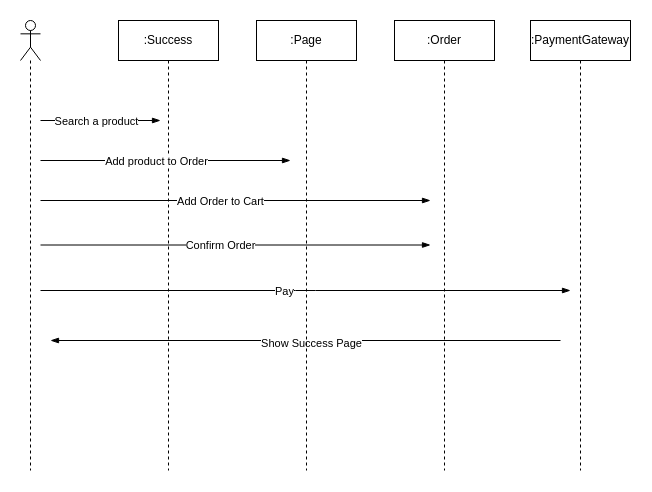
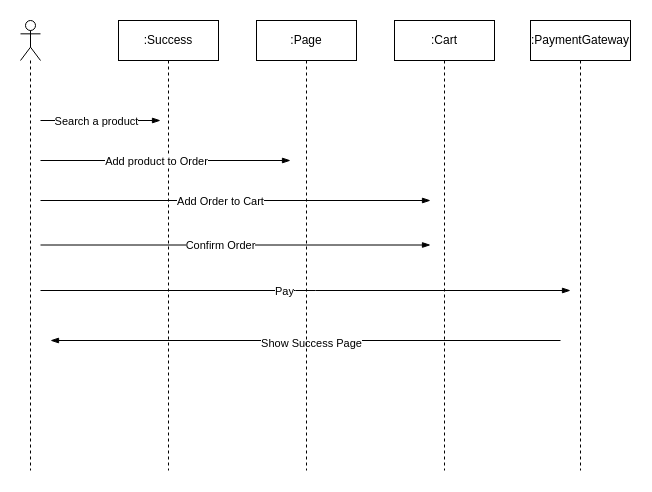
(445, 41) -> (445, 41)
